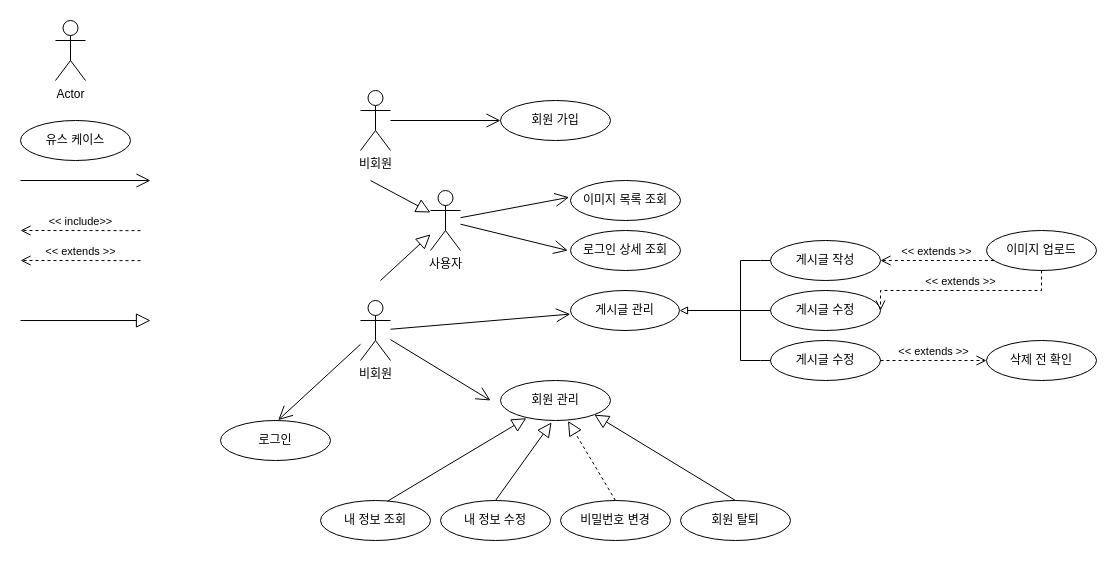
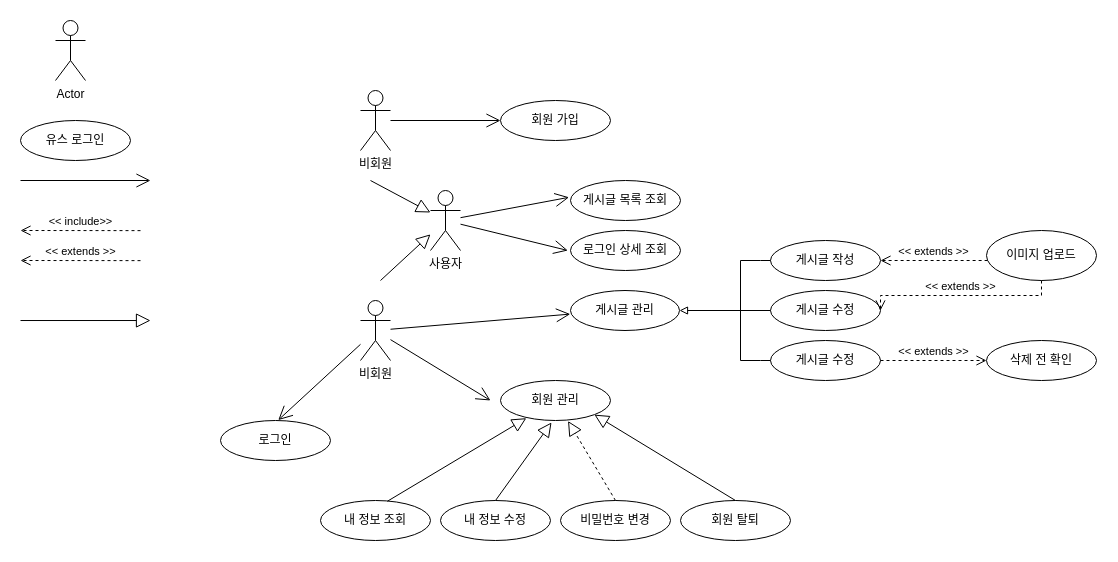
(76, 141) -> (76, 141)
(626, 201) -> (626, 201)
(1042, 251) -> (1042, 256)
